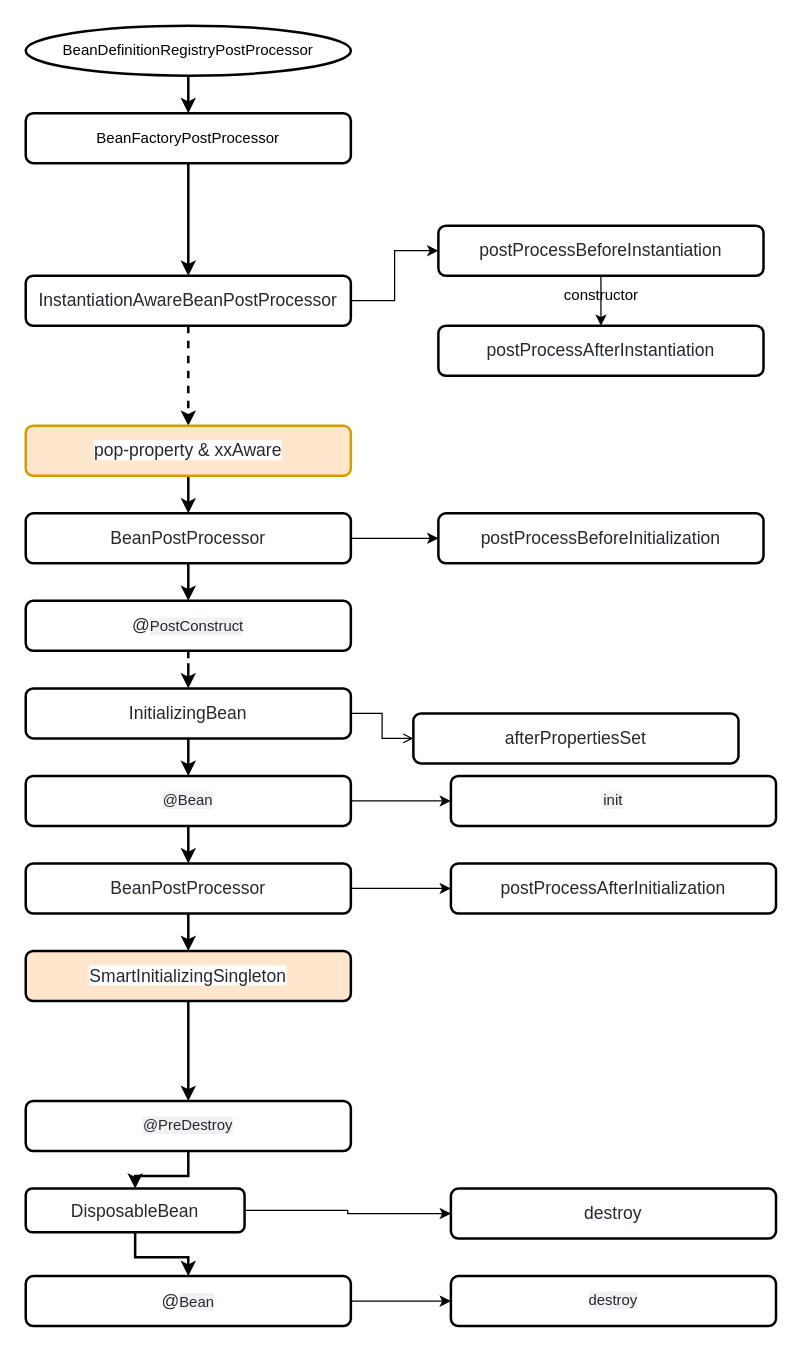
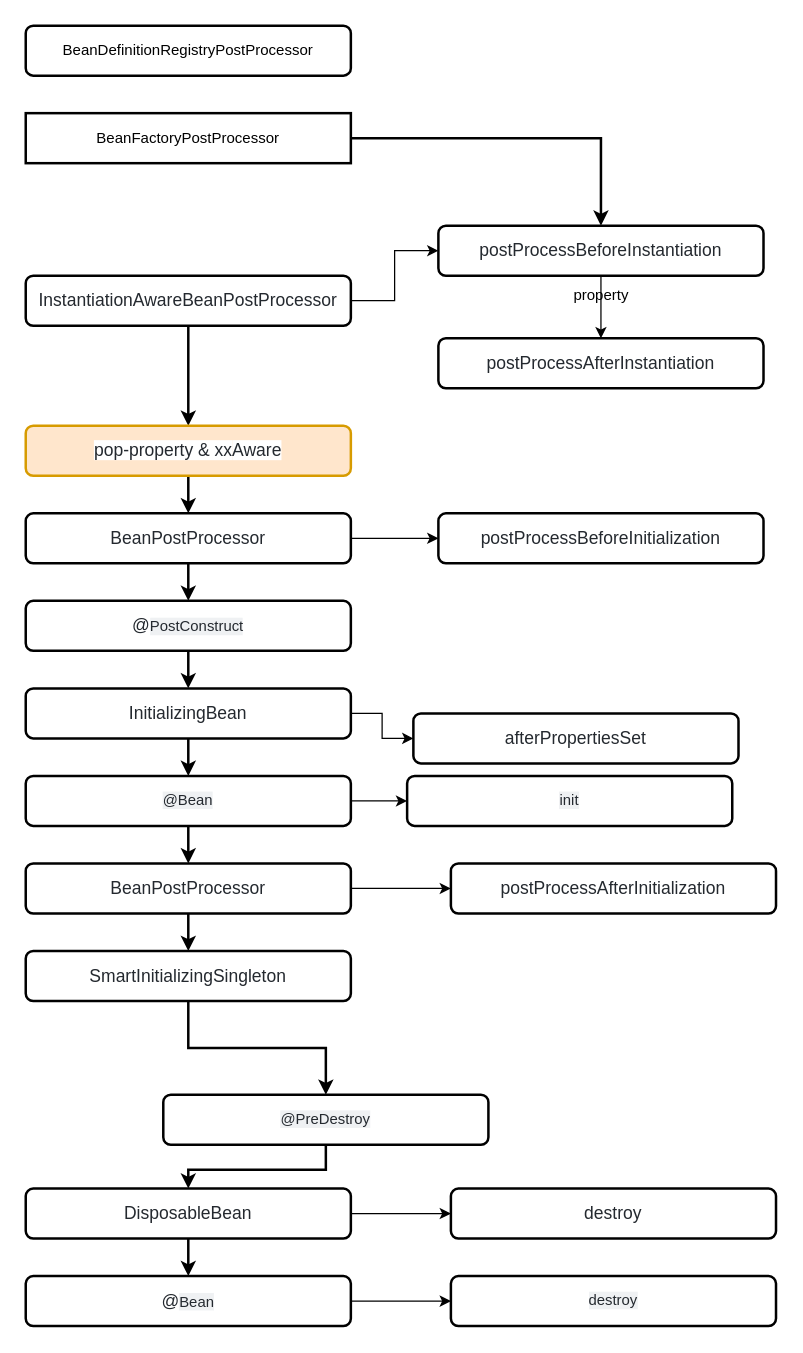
(188, 51) -> (188, 51)
(188, 101) -> none
(188, 138) -> (188, 138)
(188, 214) -> (514, 138)
(601, 296) -> (601, 296)
(601, 351) -> (601, 363)
(188, 372) -> (188, 372)
(188, 660) -> (188, 660)
(405, 738) -> (403, 738)
(613, 801) -> (569, 801)
(188, 976) -> (188, 976)
(188, 1126) -> (326, 1119)
(135, 1210) -> (188, 1213)
